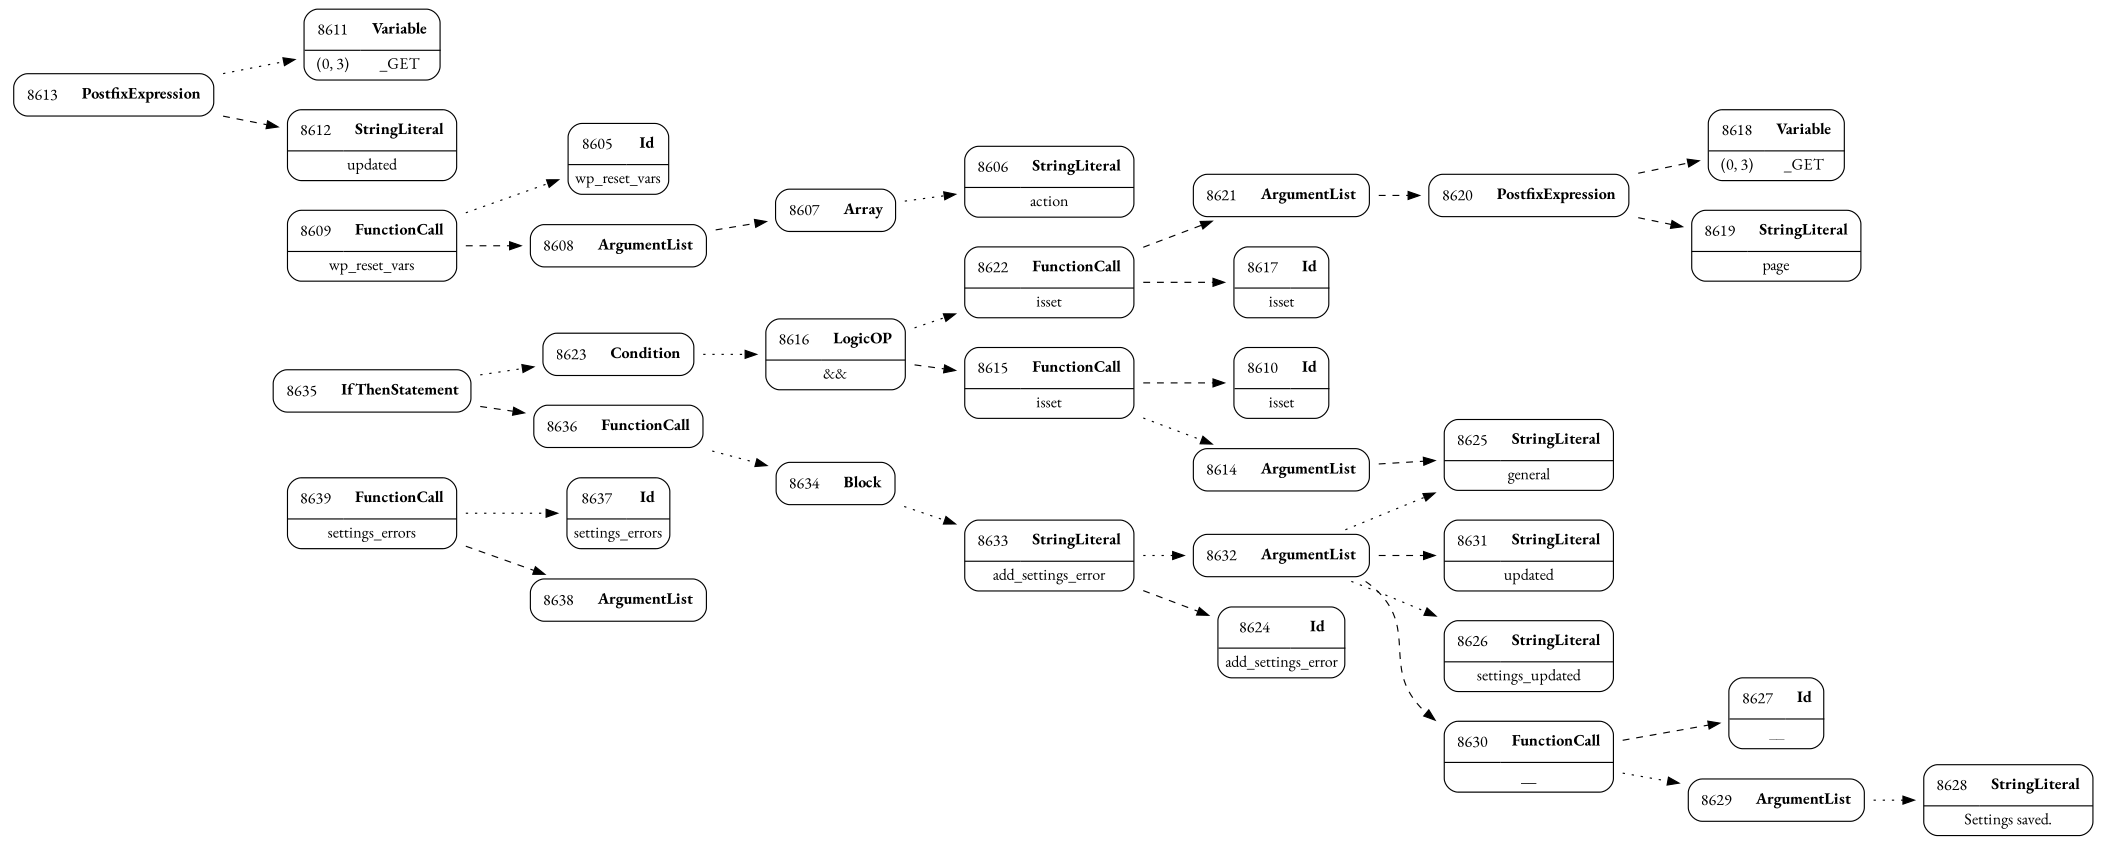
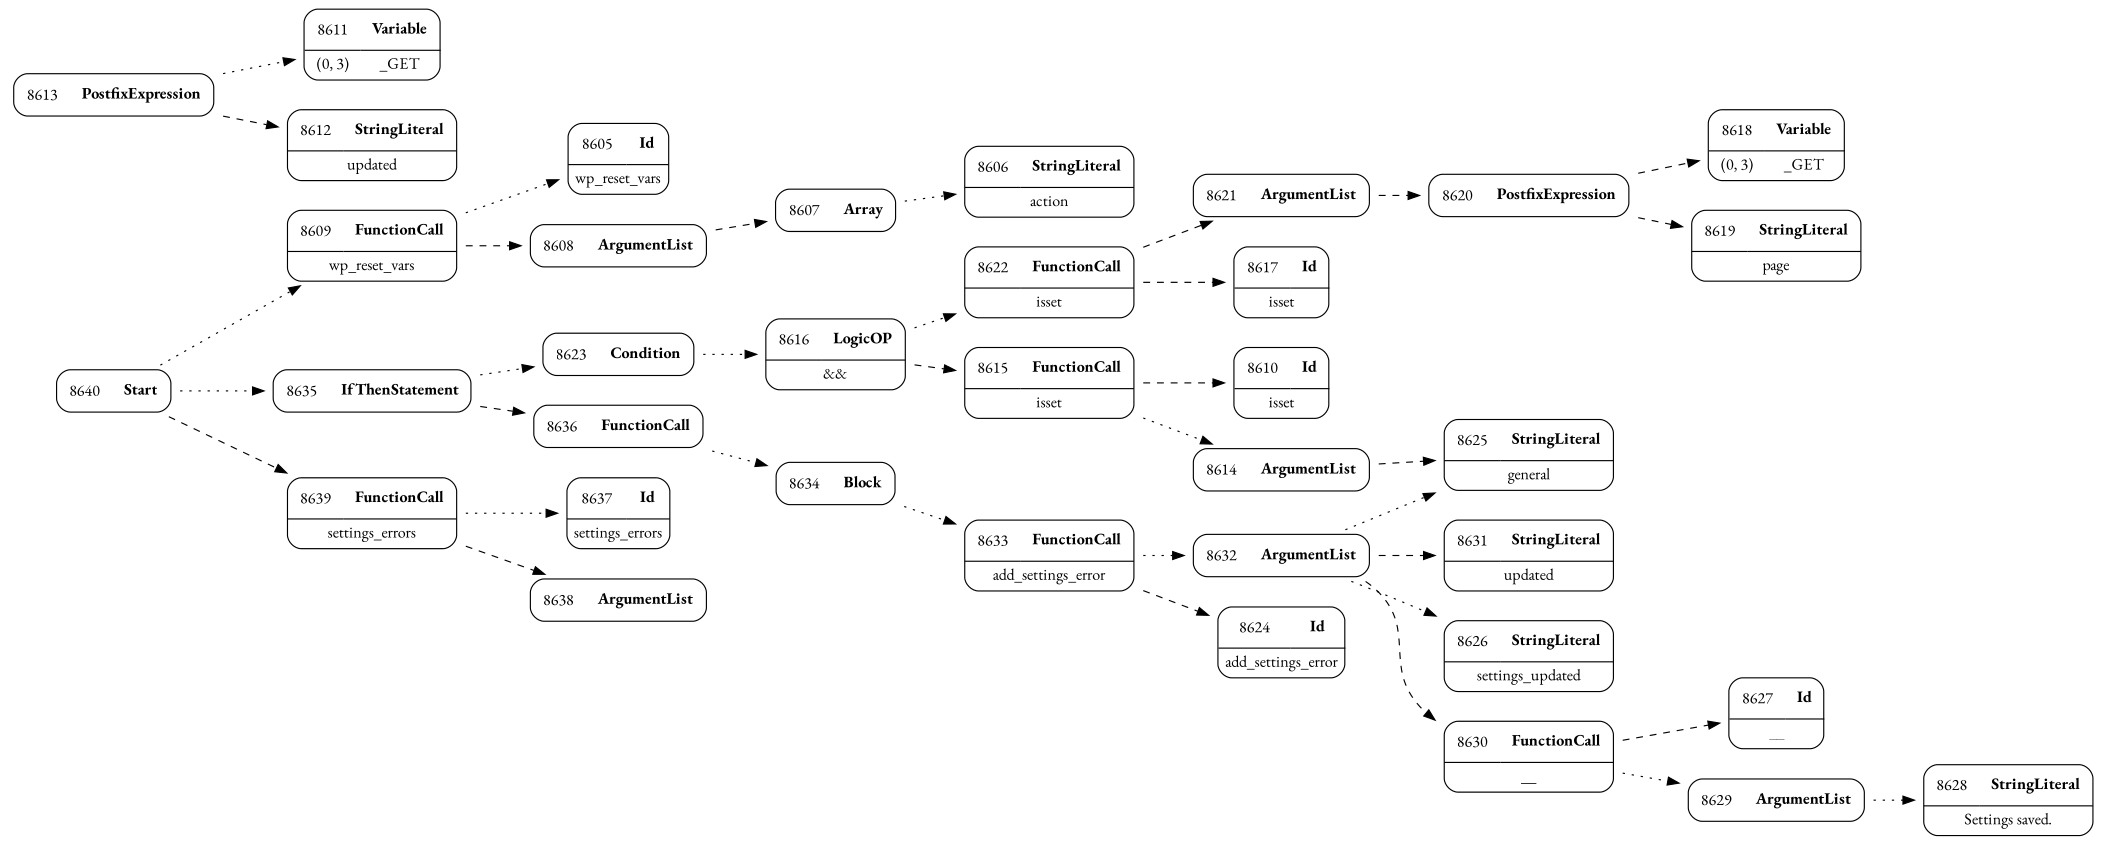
none -> (114, 391)
(1077, 540) -> (1077, 540)
